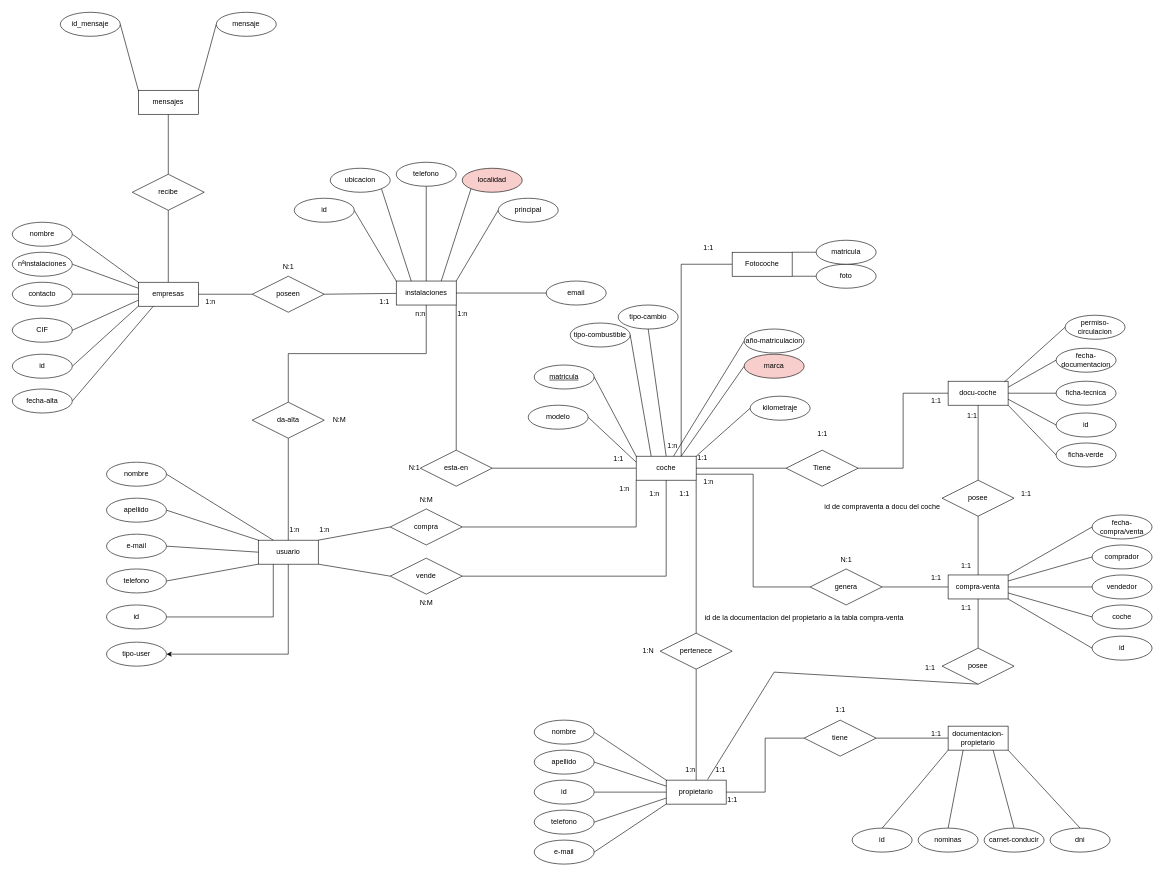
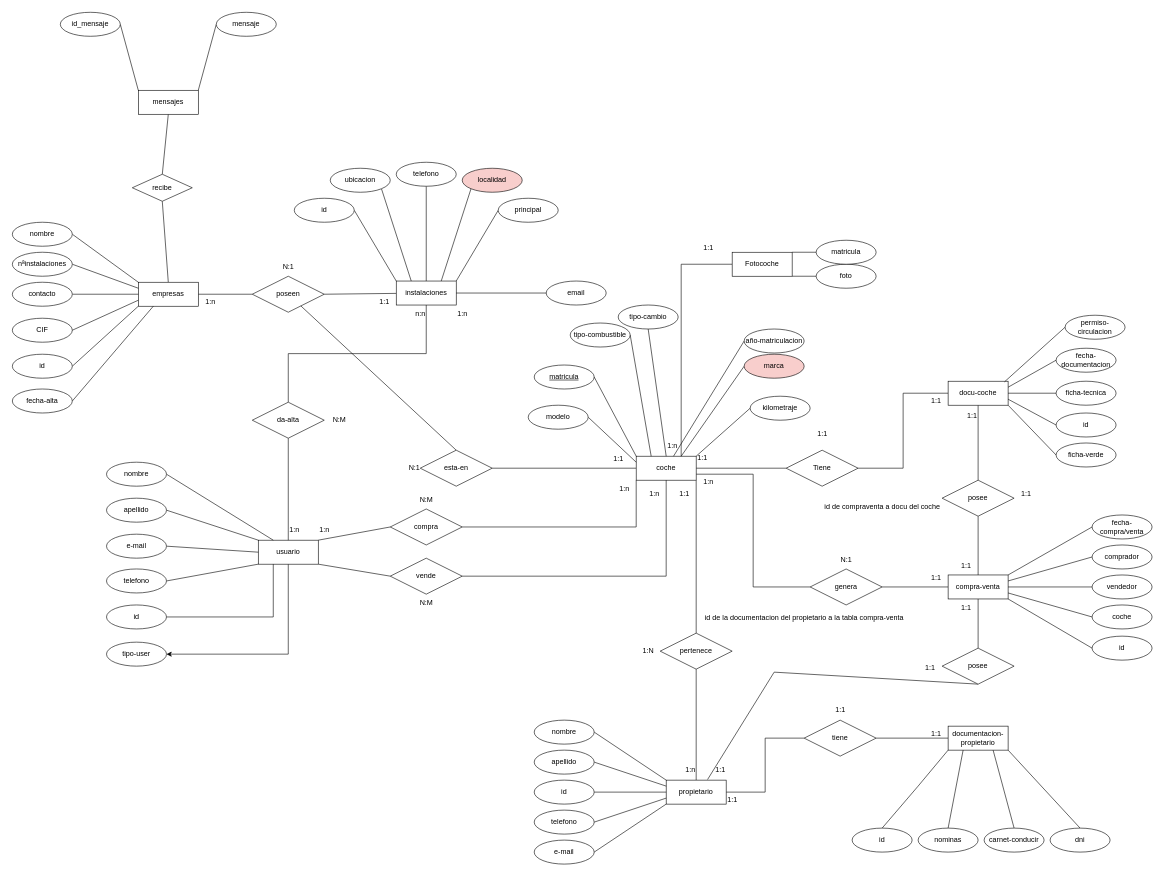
(168, 192) -> (162, 188)
(456, 378) -> (379, 378)
